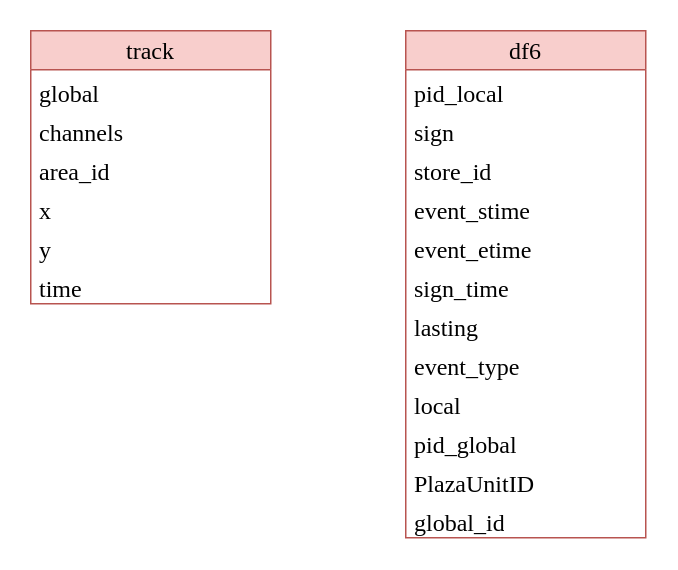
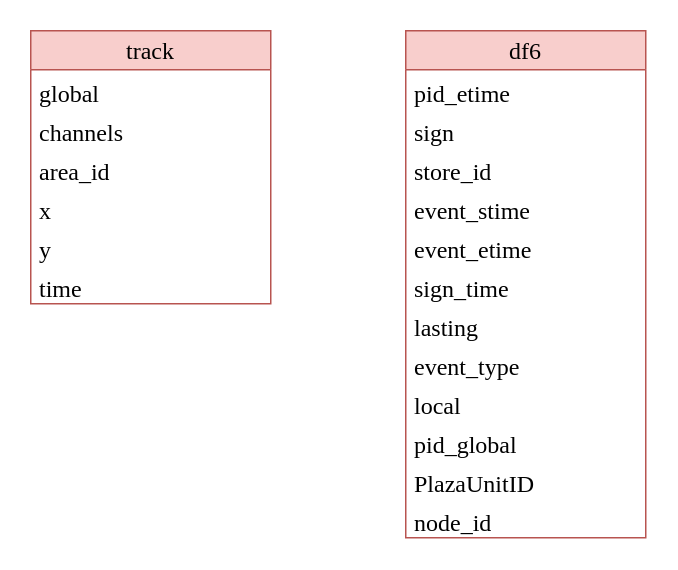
(466, 95) -> (469, 95)
(466, 524) -> (459, 524)
